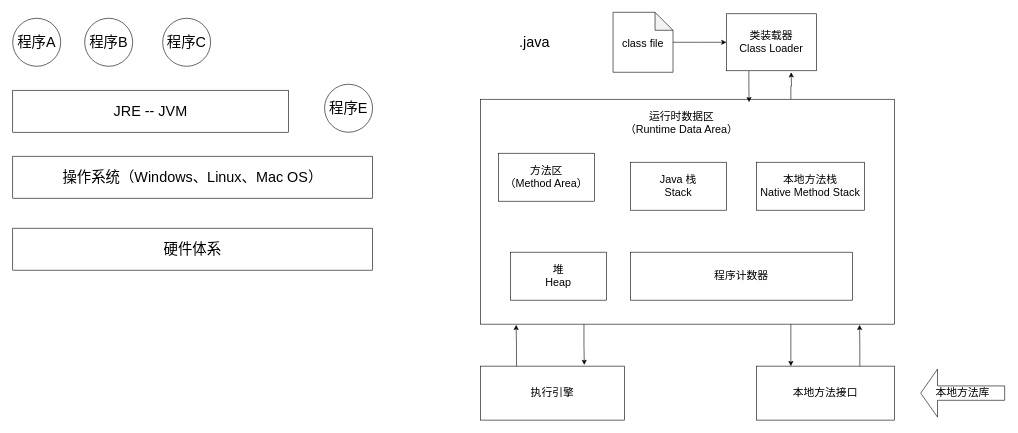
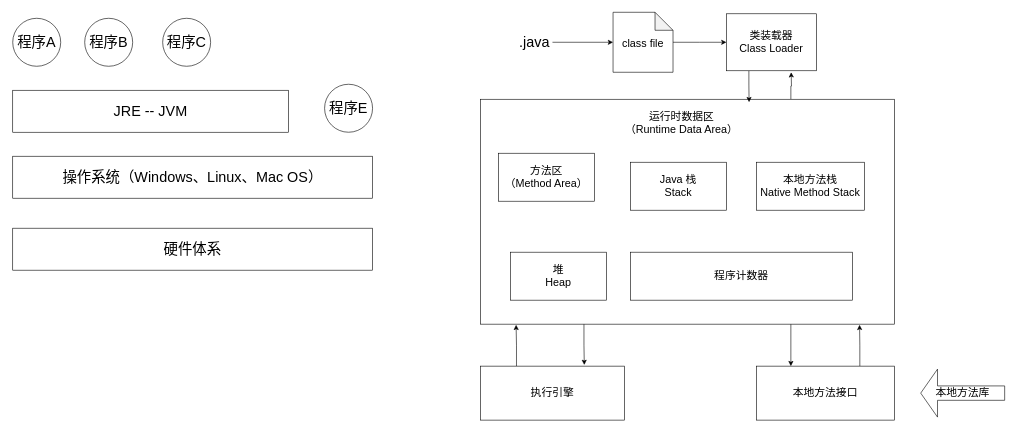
none -> (607, 42)
